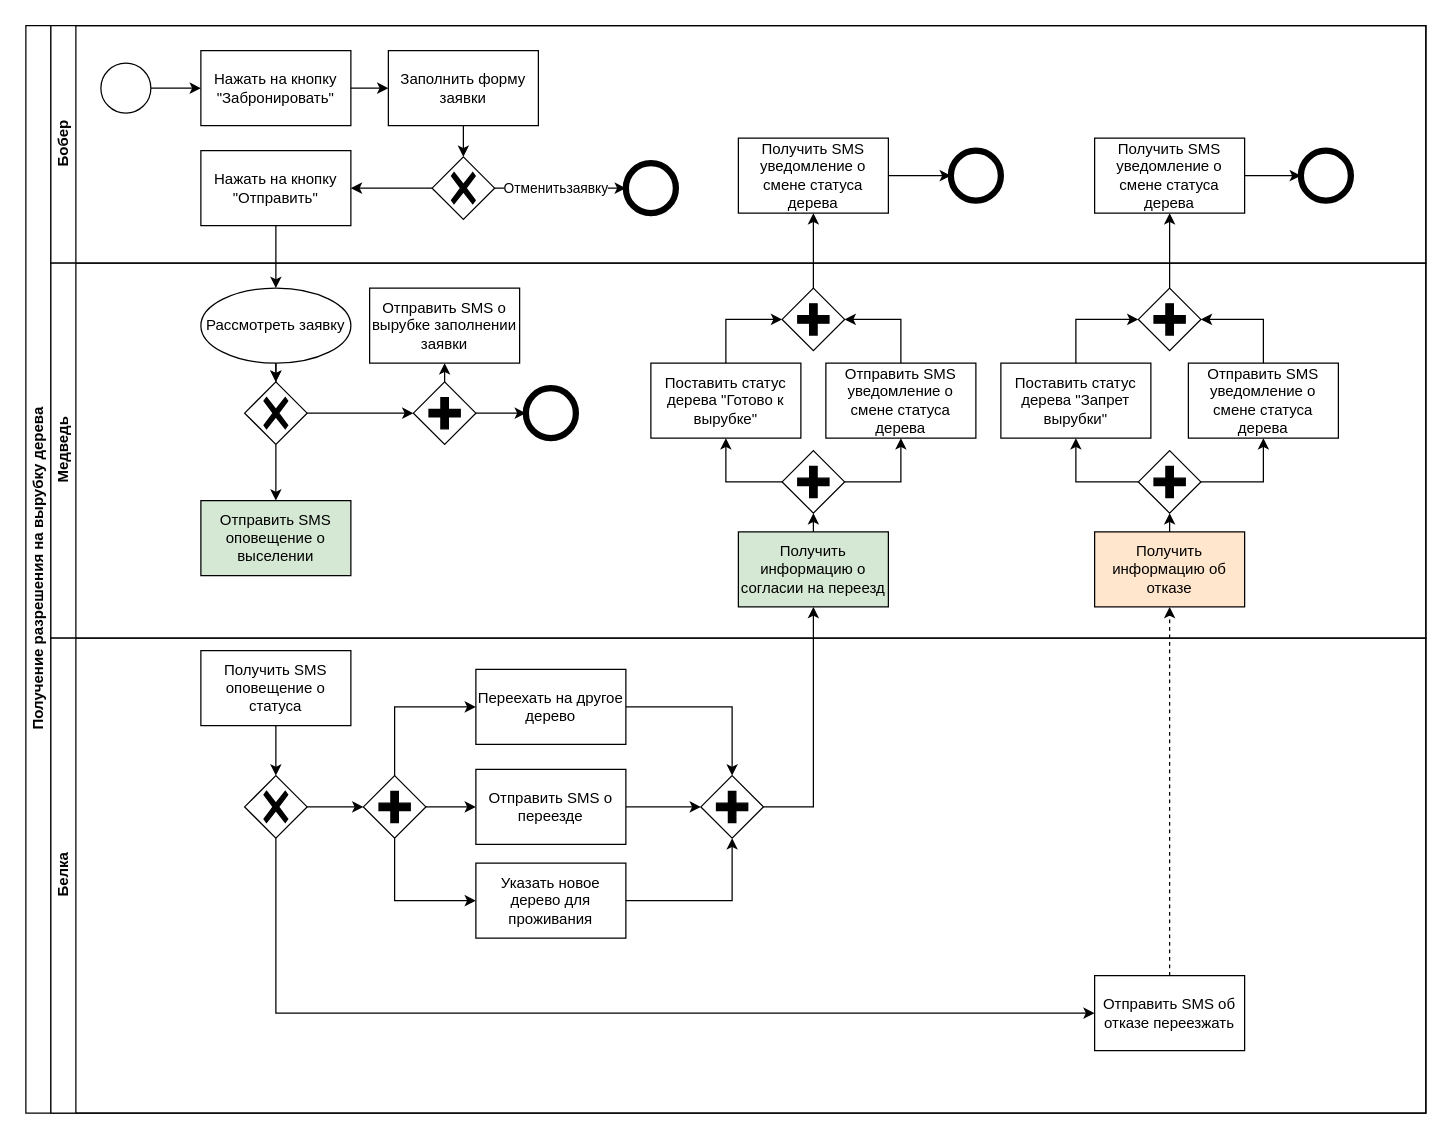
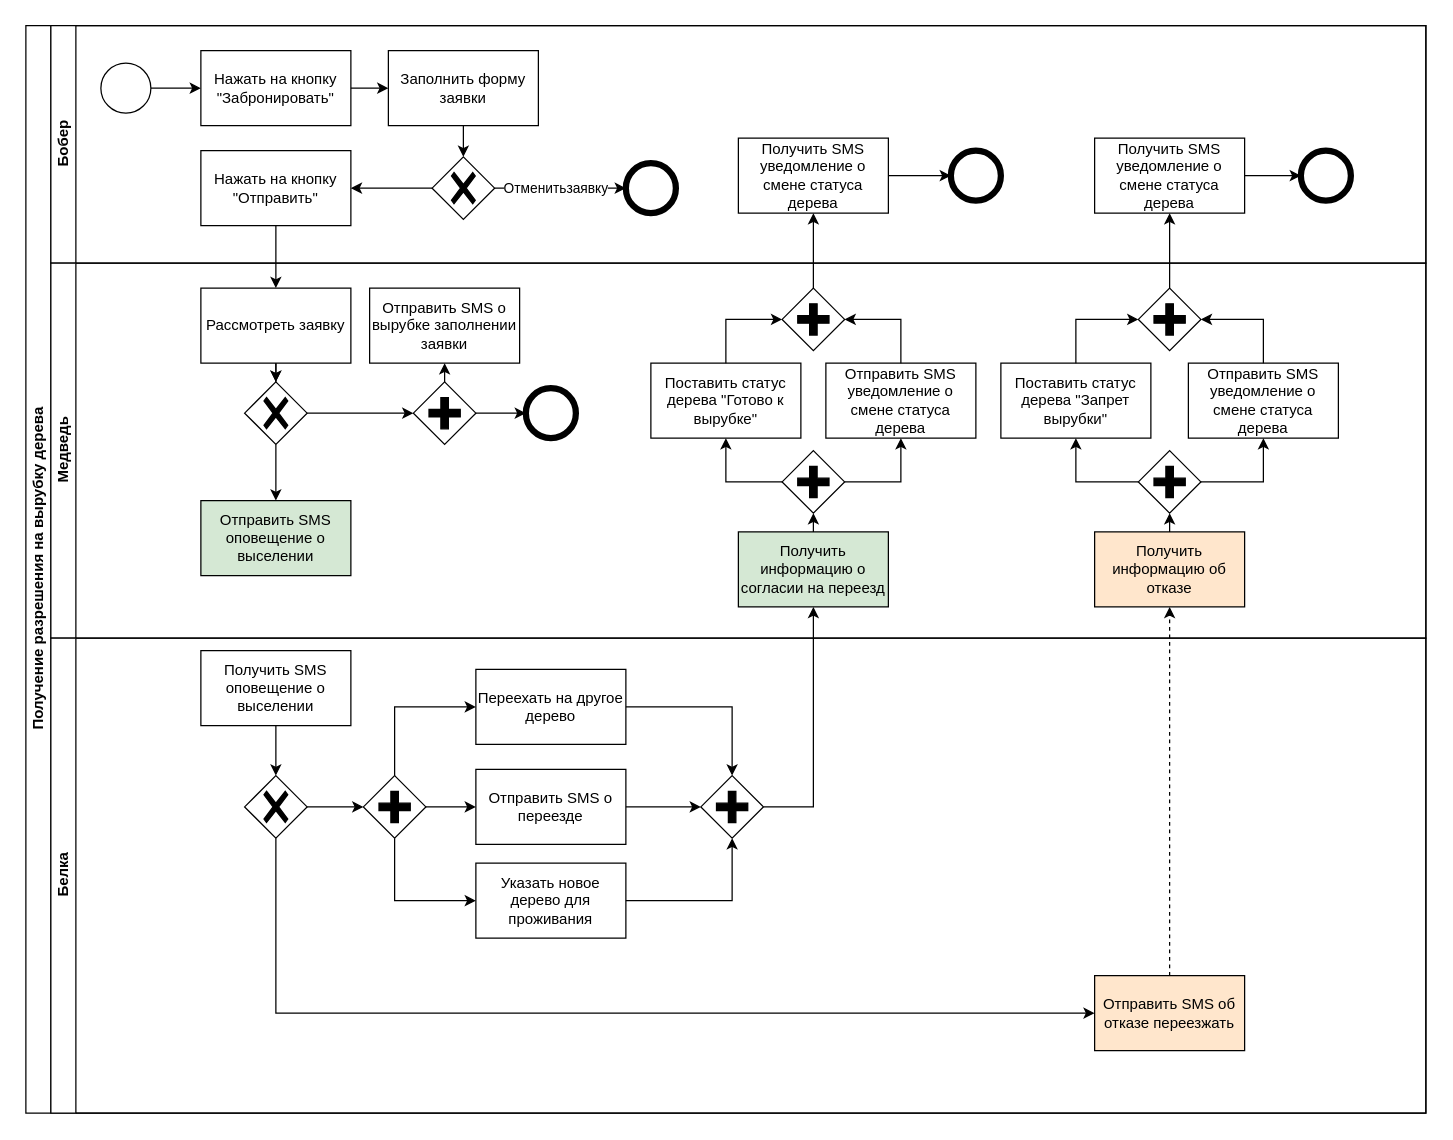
(276, 326) -> (276, 326)
(276, 688) -> (276, 688)
(1169, 1013) -> (1169, 1013)
